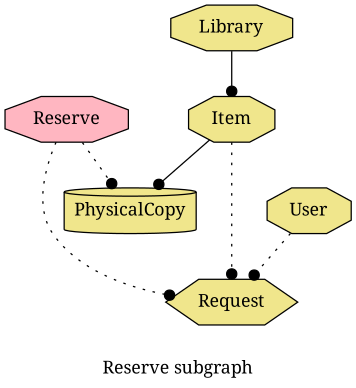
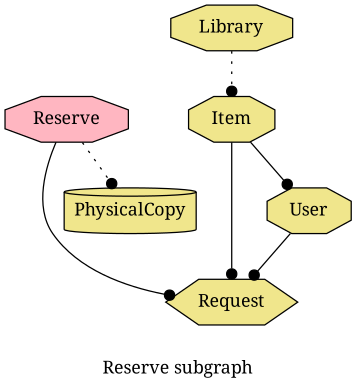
(232, 69) -> (232, 69)
(186, 160) -> (267, 161)
(232, 205) -> (232, 205)
(64, 247) -> (64, 247)
(274, 252) -> (274, 252)
